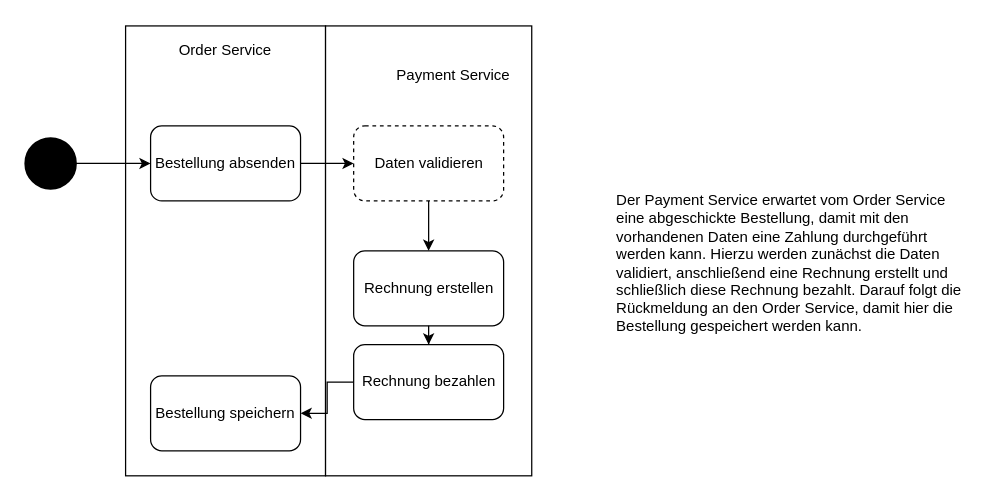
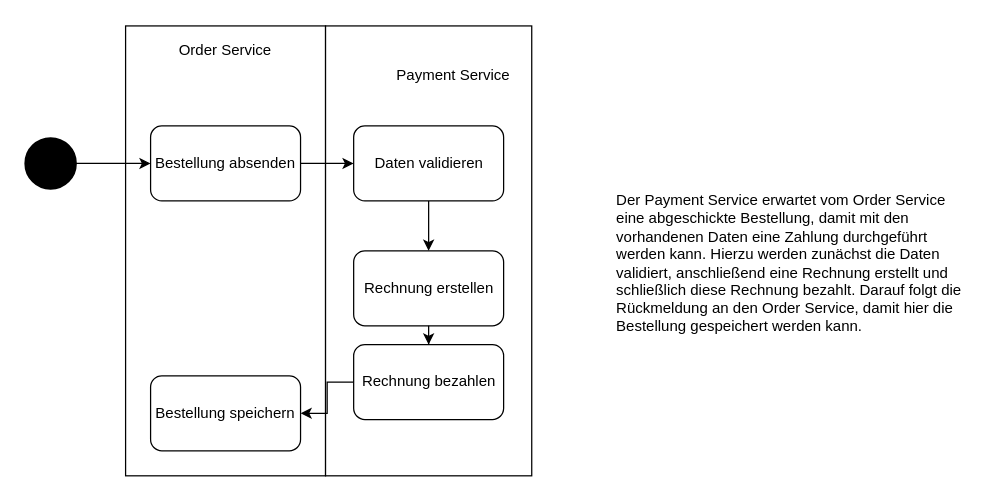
(429, 163) -> (429, 163)
